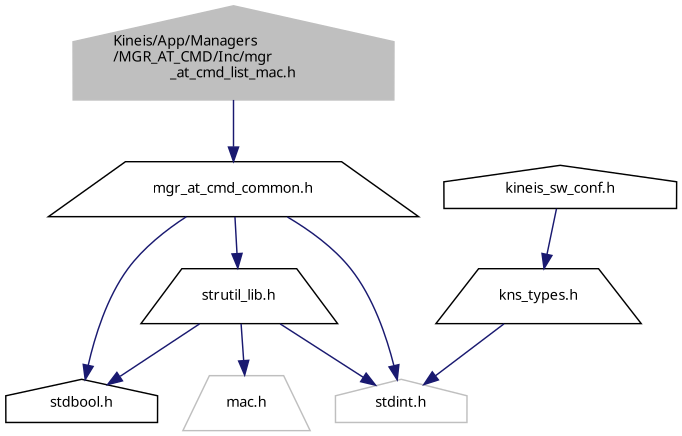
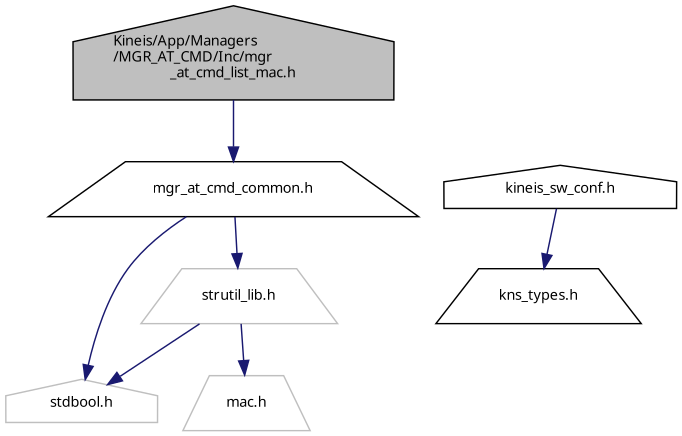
(234, 58) -> (234, 58)
(239, 296) -> (239, 296)
(82, 403) -> (82, 403)
(401, 403) -> none
